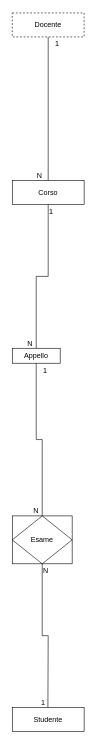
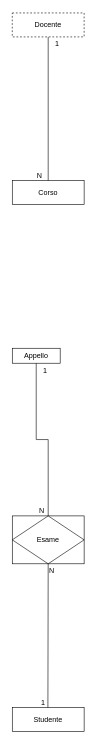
(42, 276) -> none
(42, 540) -> (48, 540)
